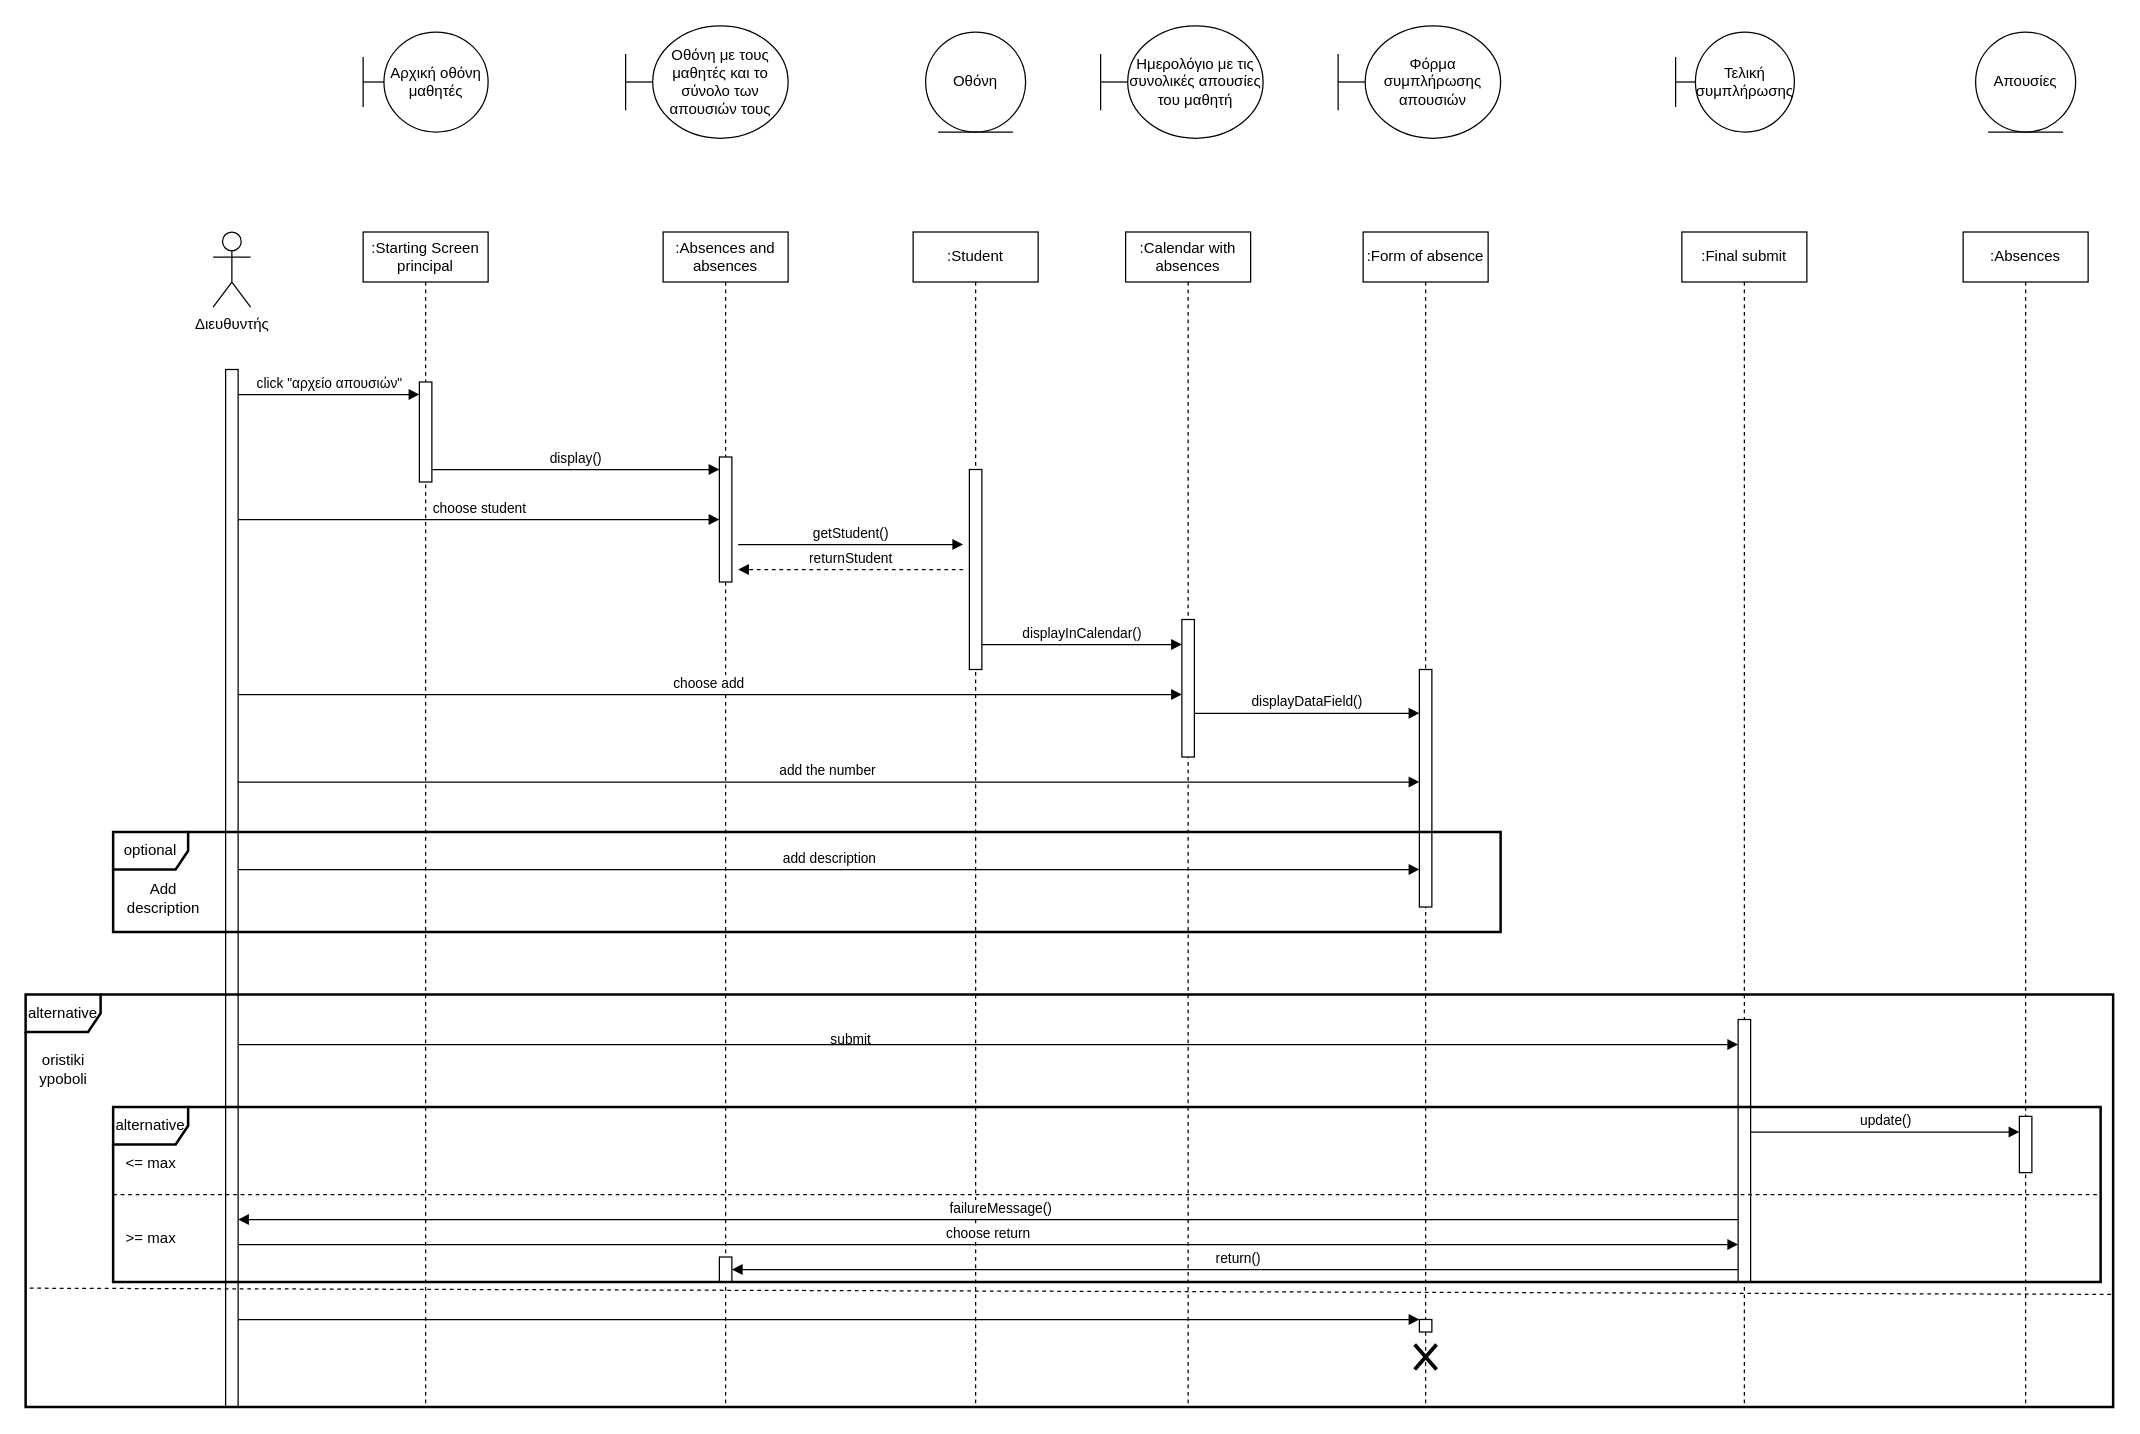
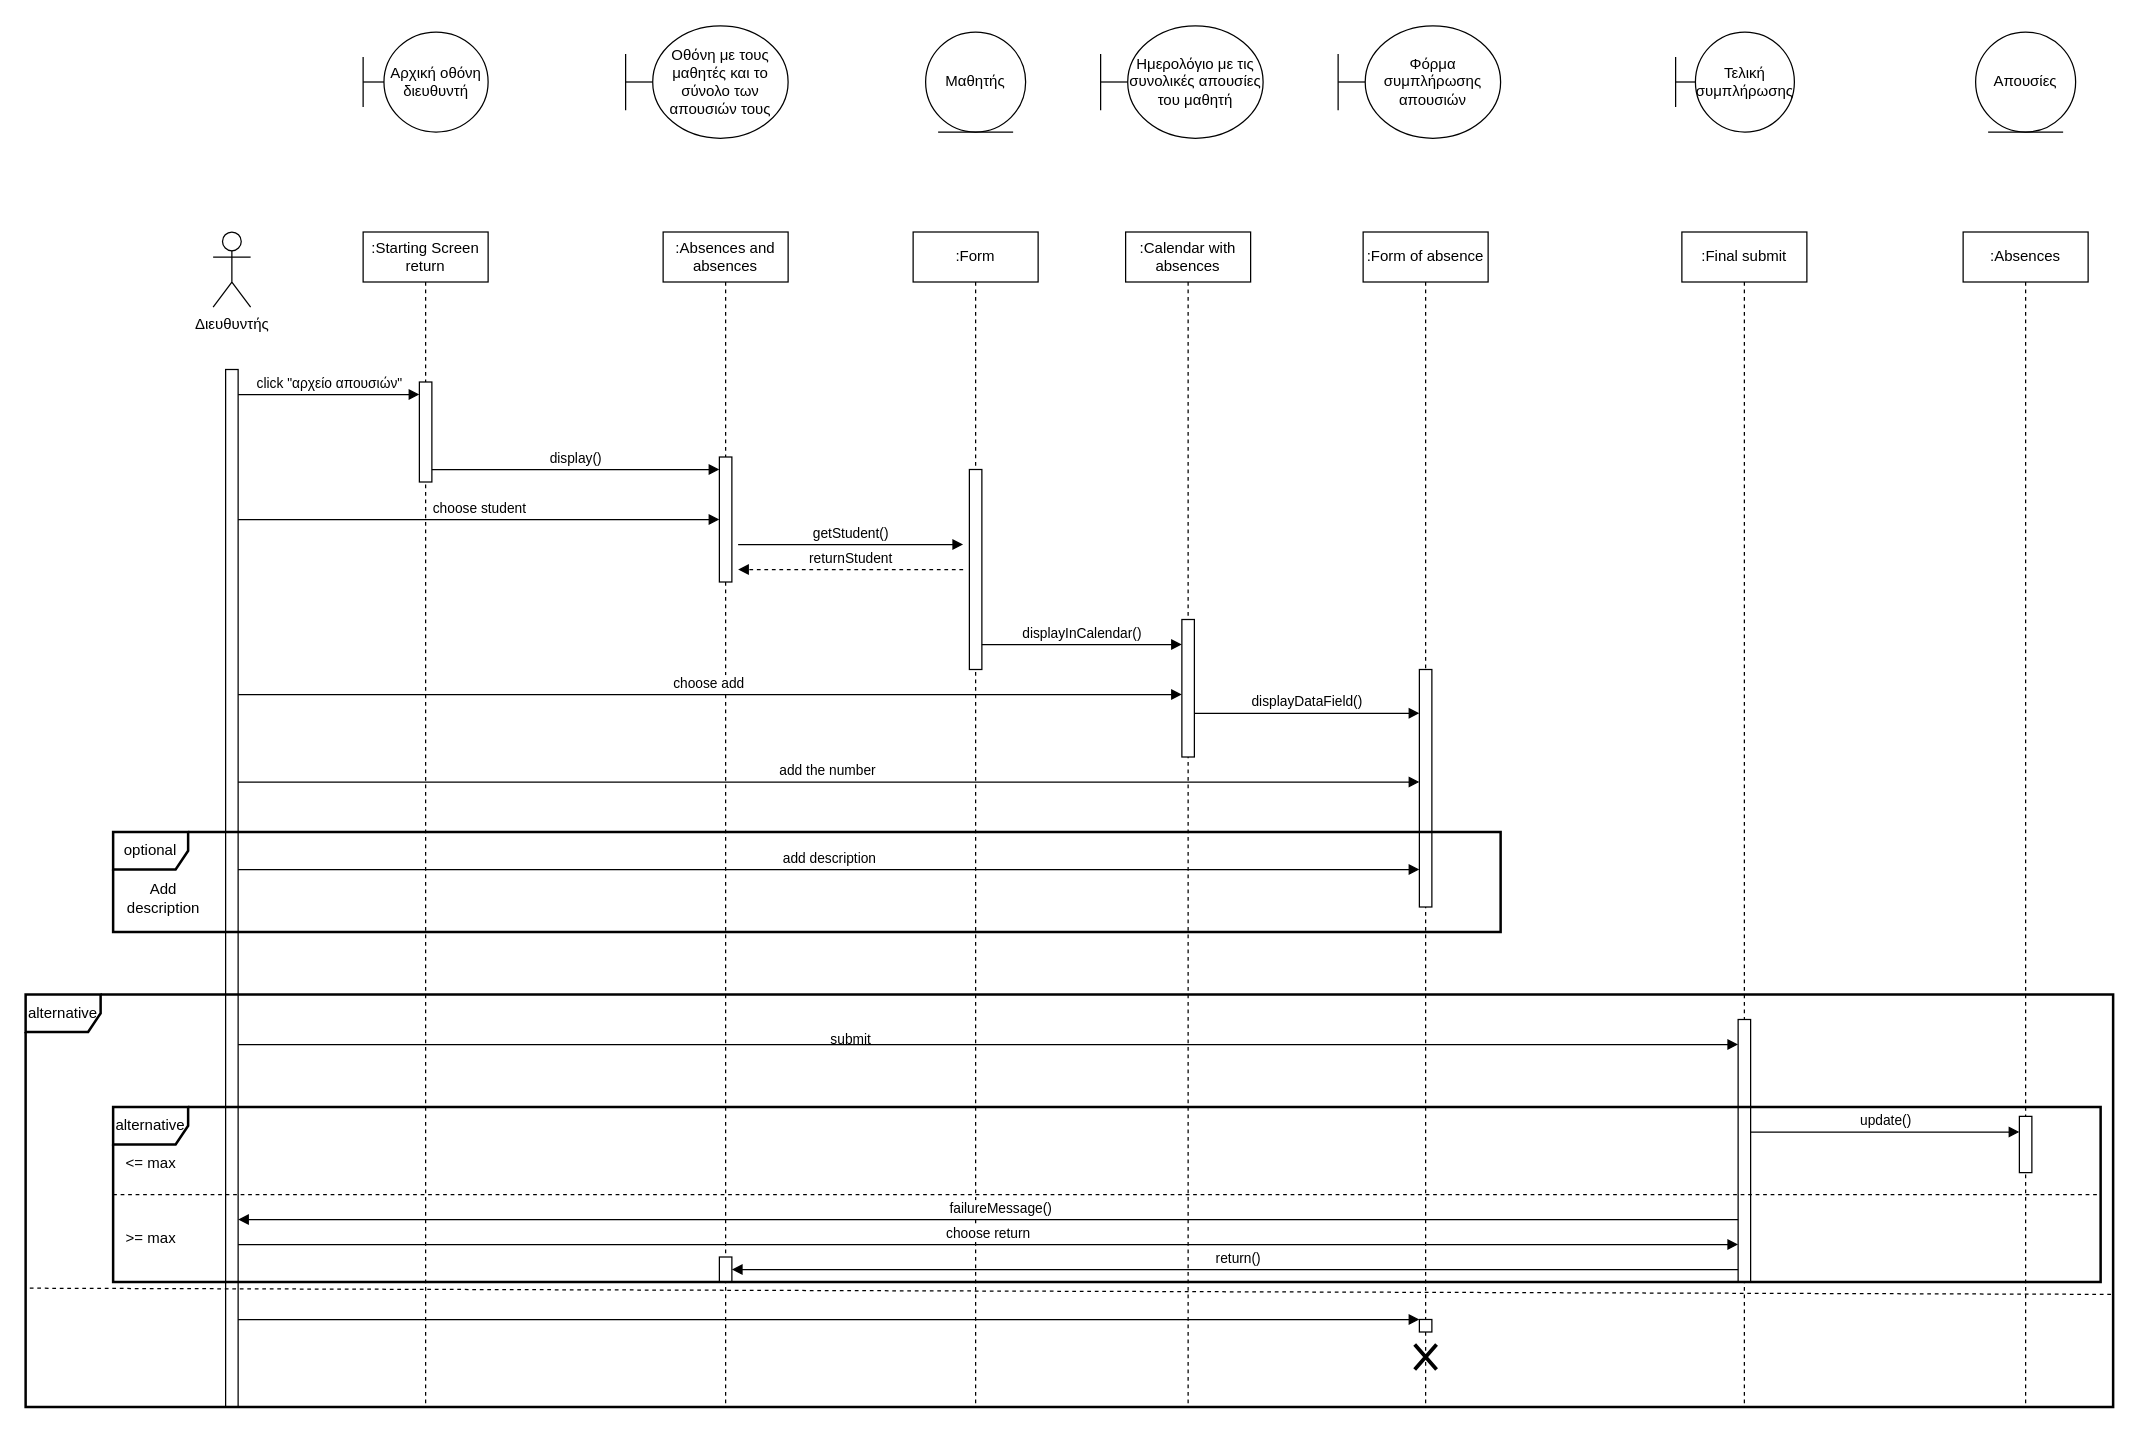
(436, 82) -> (436, 82)
(976, 82) -> (976, 82)
(426, 257) -> (426, 257)
(976, 257) -> (976, 257)
(63, 1069) -> none
